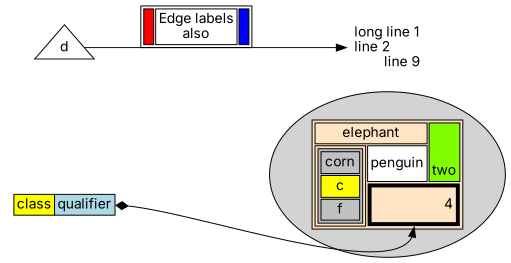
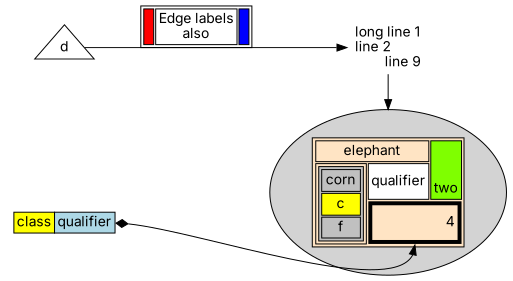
none -> (388, 87)
(397, 163) -> (399, 181)
